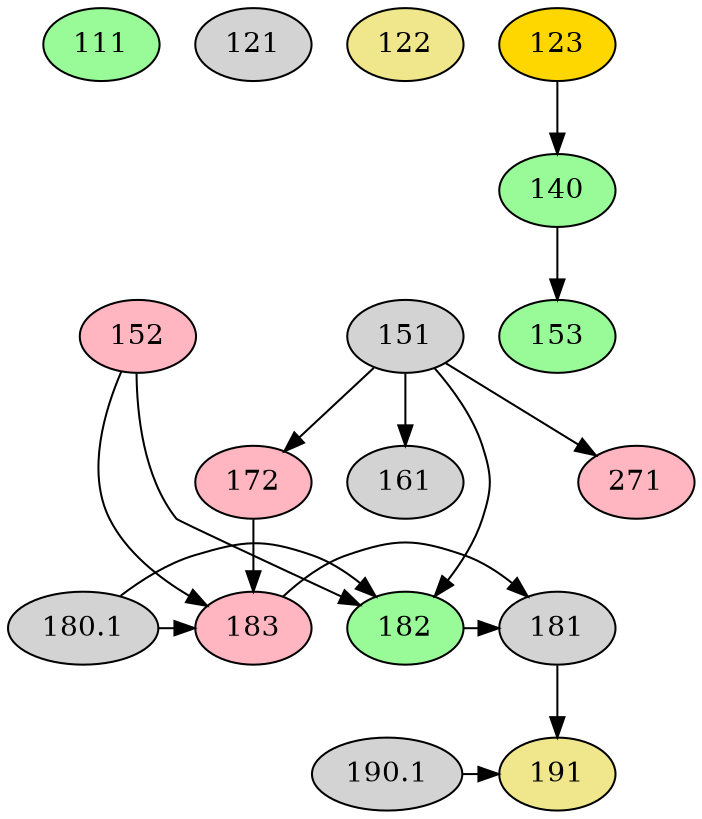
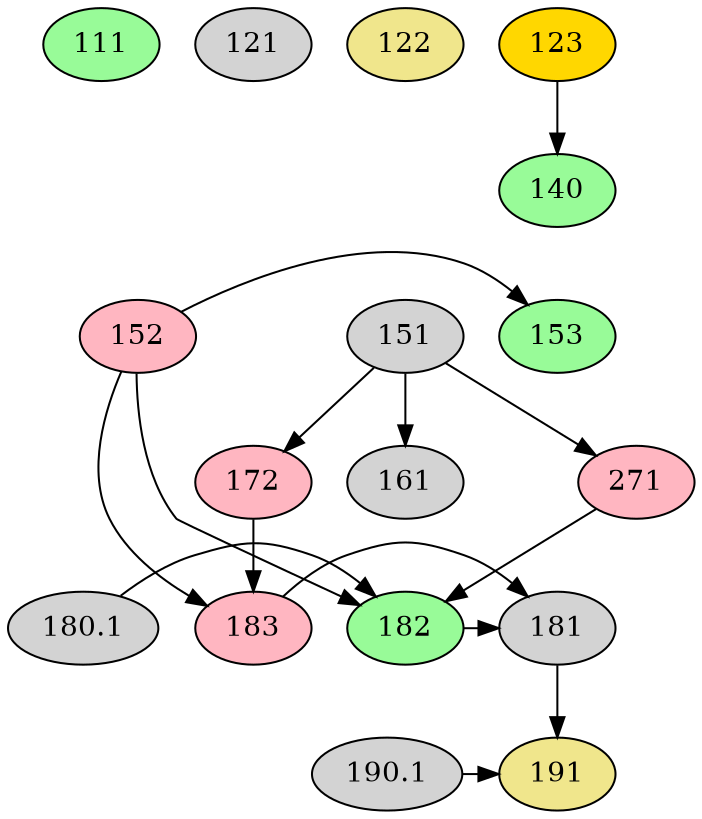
(557, 253) -> (346, 256)
(489, 472) -> (530, 550)
(166, 628) -> none
